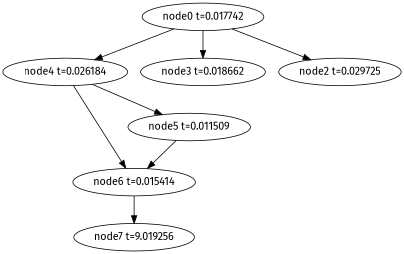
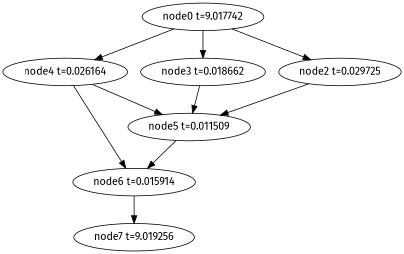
(203, 17) -> (203, 17)
(65, 72) -> (65, 72)
none -> (197, 96)
none -> (268, 98)
(134, 182) -> (134, 182)
